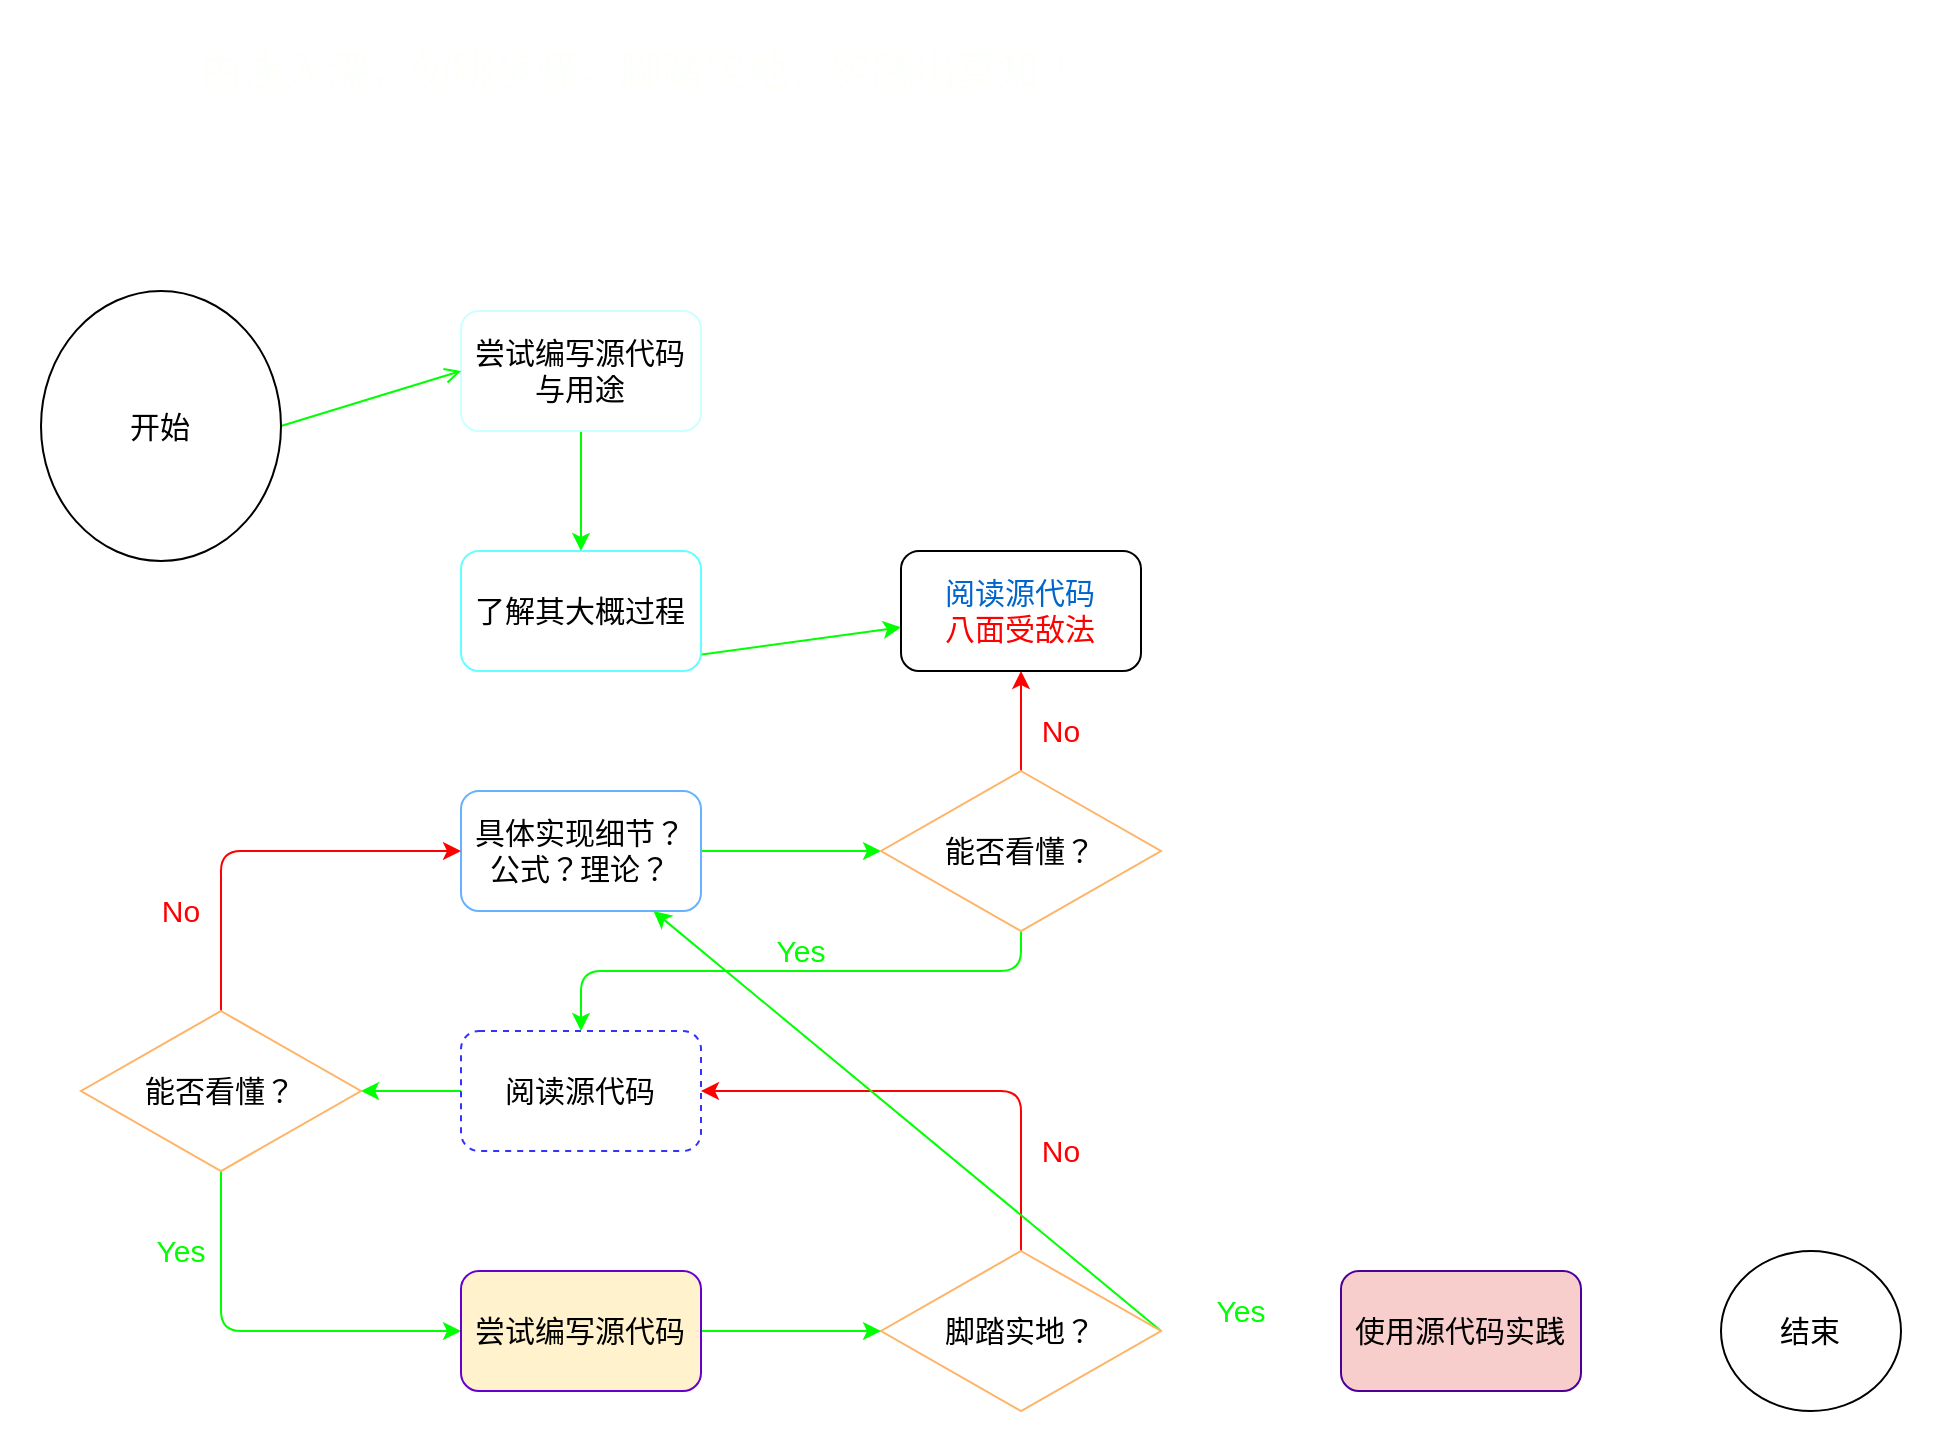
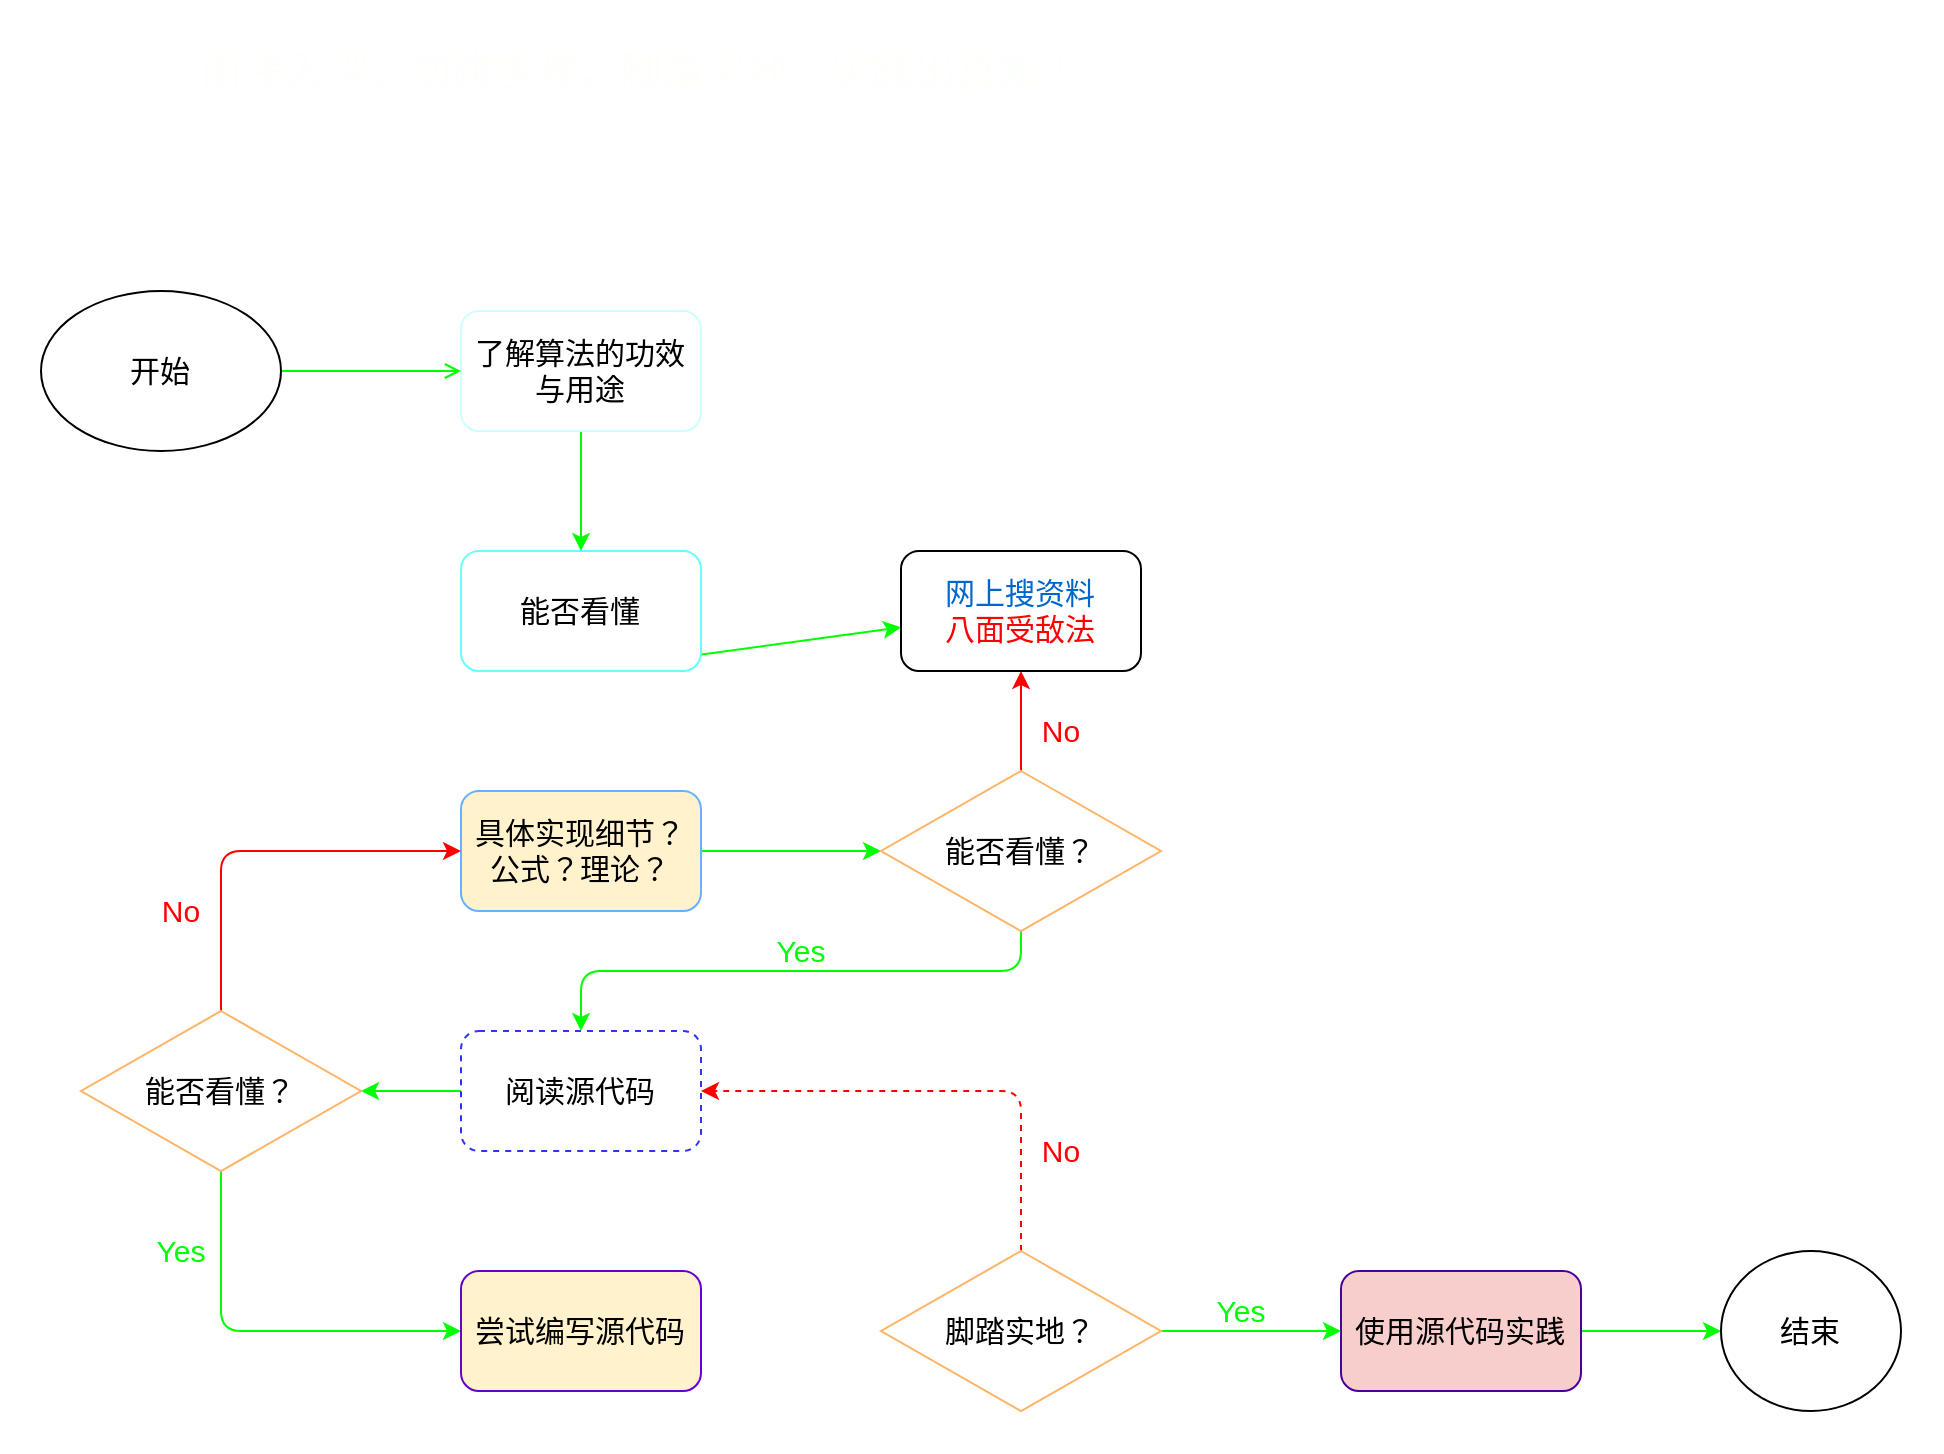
(581, 371) -> (581, 371)
(161, 426) -> (161, 371)
(581, 611) -> (581, 611)
(1021, 611) -> (1021, 611)
(581, 851) -> (581, 851)
(1000, 1091) -> (1000, 1091)
(946, 1153) -> (1244, 1331)
(784, 1331) -> none
none -> (1644, 1331)
